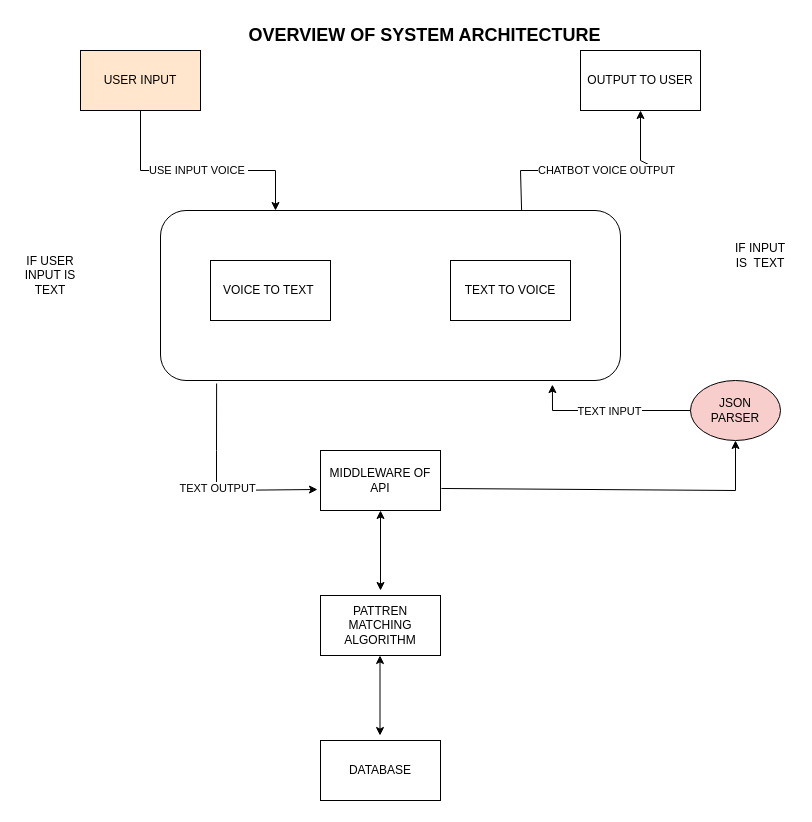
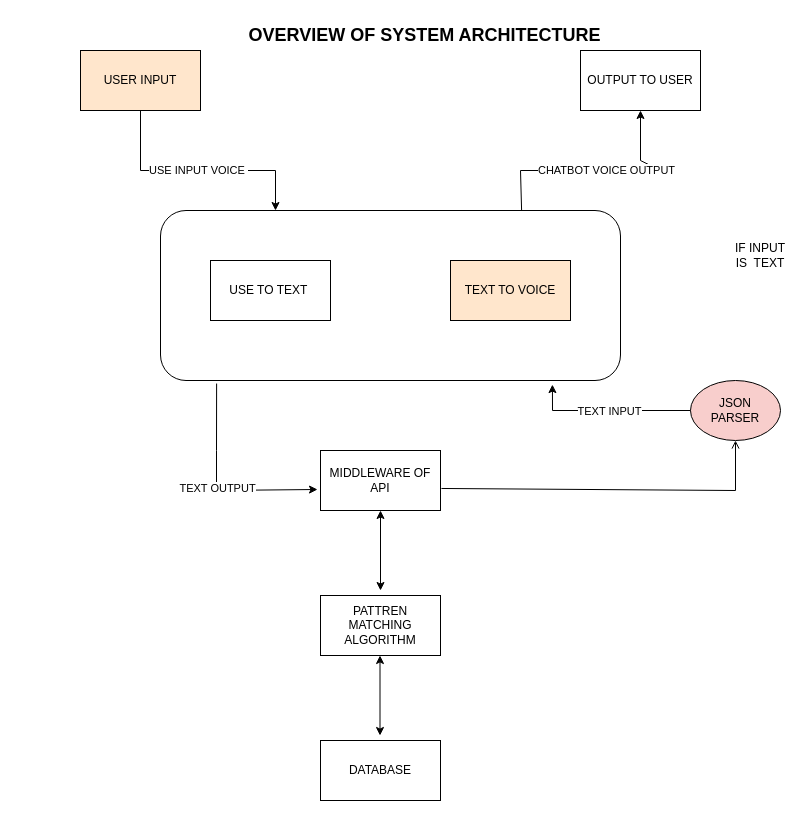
(51, 276) -> none
(271, 291) -> (271, 291)
(511, 291) -> (511, 291)
(736, 449) -> (736, 447)
